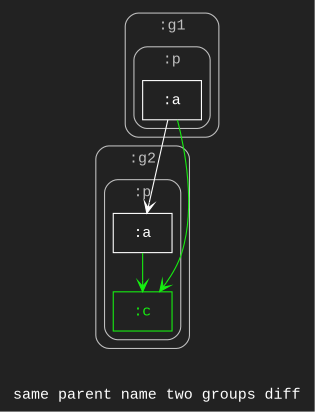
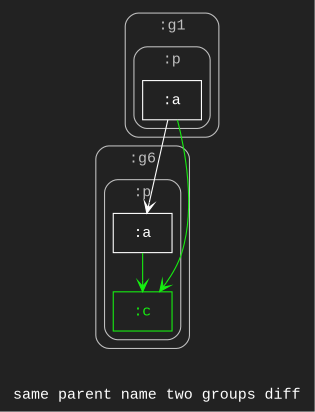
(143, 158) -> (143, 158)
